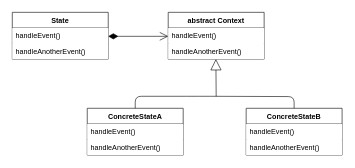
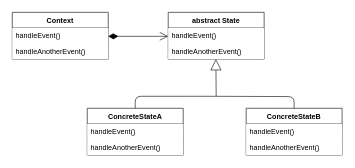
(60, 20) -> (60, 20)
(216, 20) -> (216, 20)
